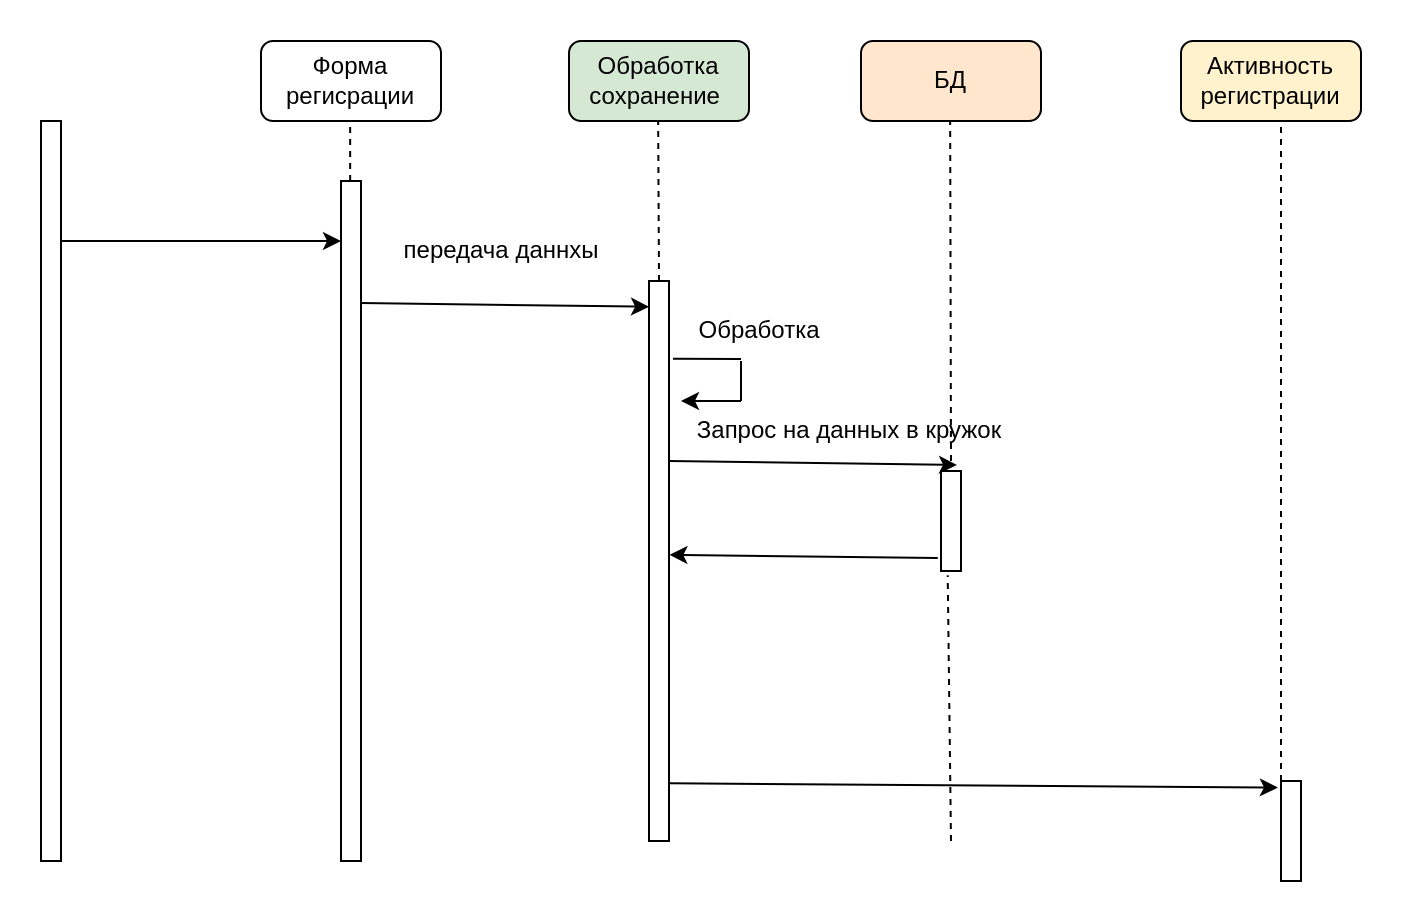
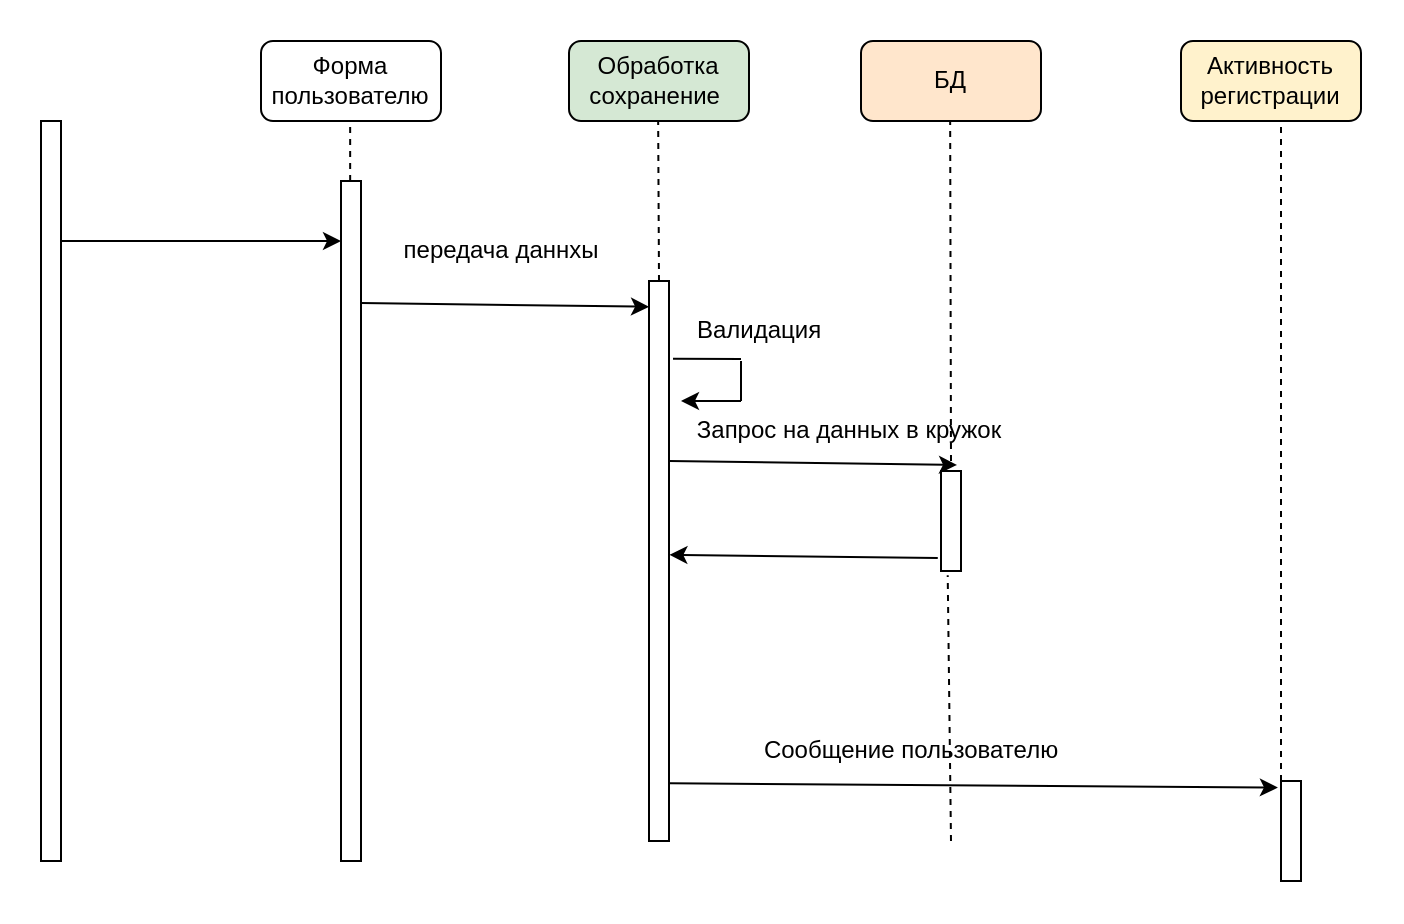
(351, 81) -> (351, 81)
(760, 331) -> (760, 331)
none -> (911, 751)
